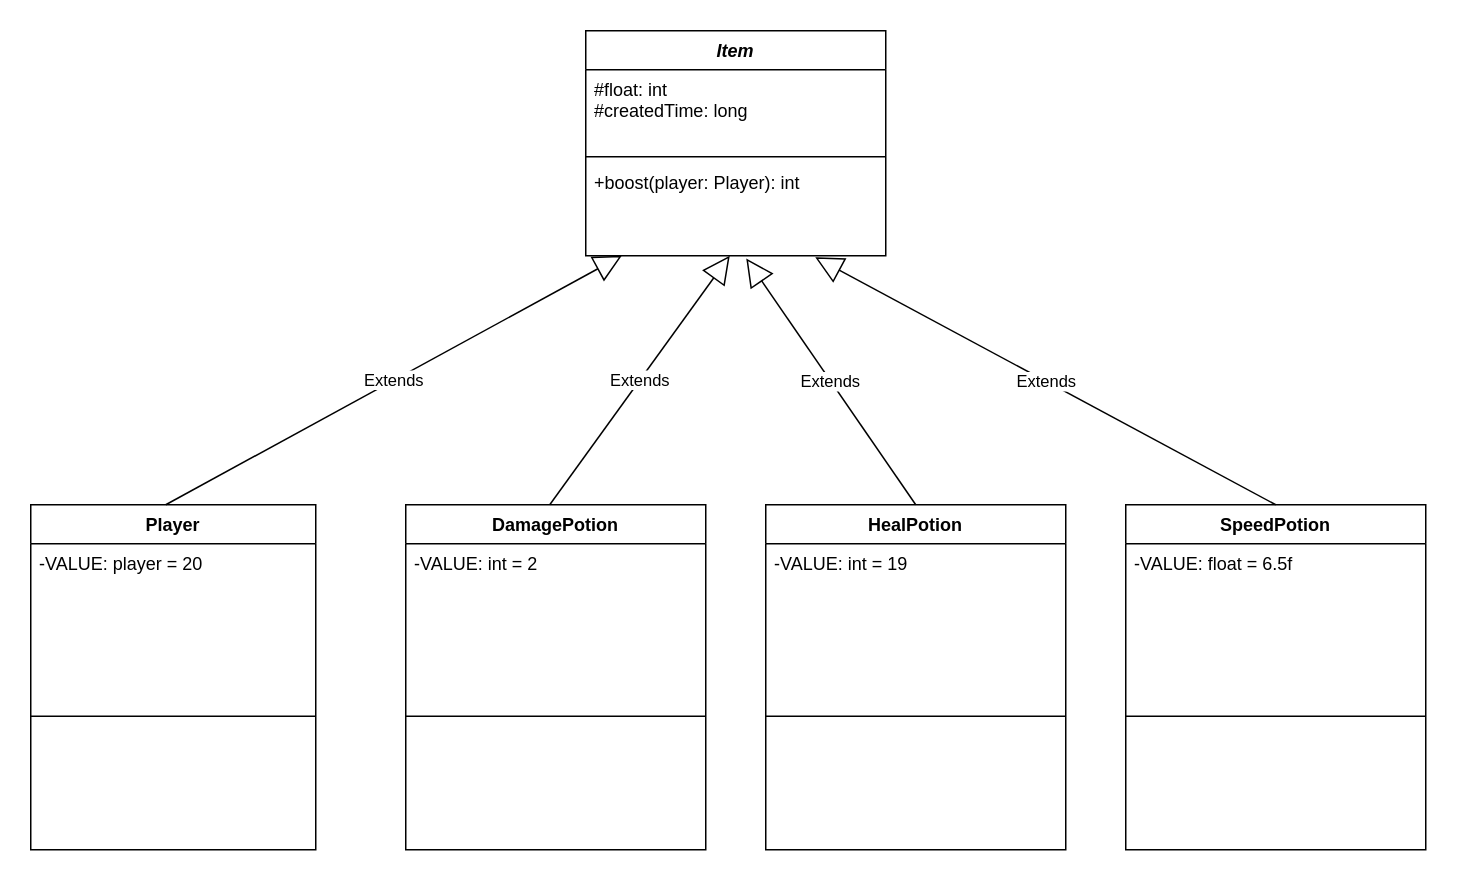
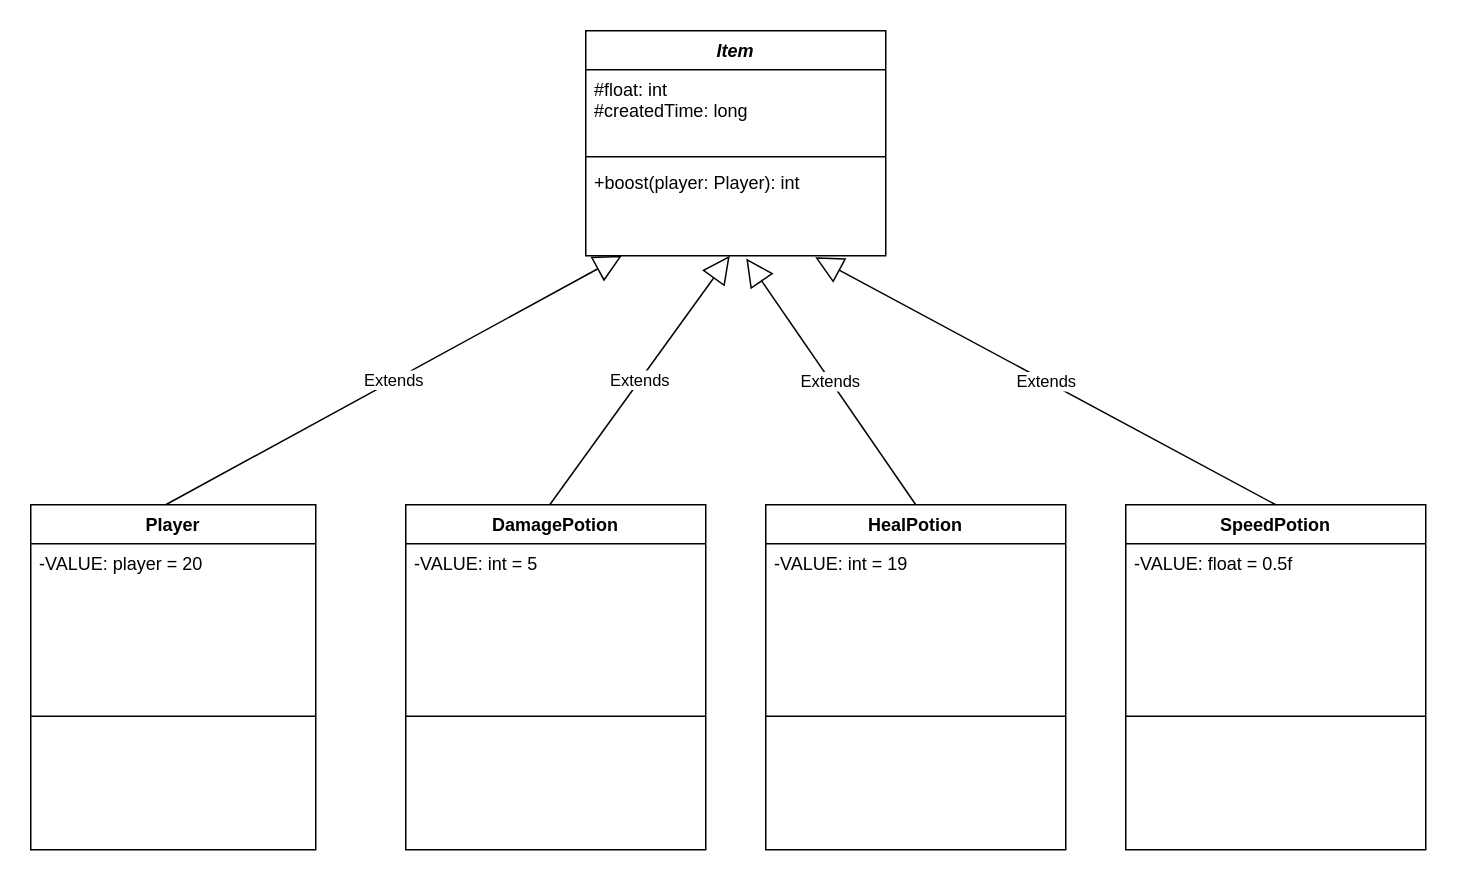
(478, 564) -> (478, 564)
(1221, 564) -> (1221, 564)
